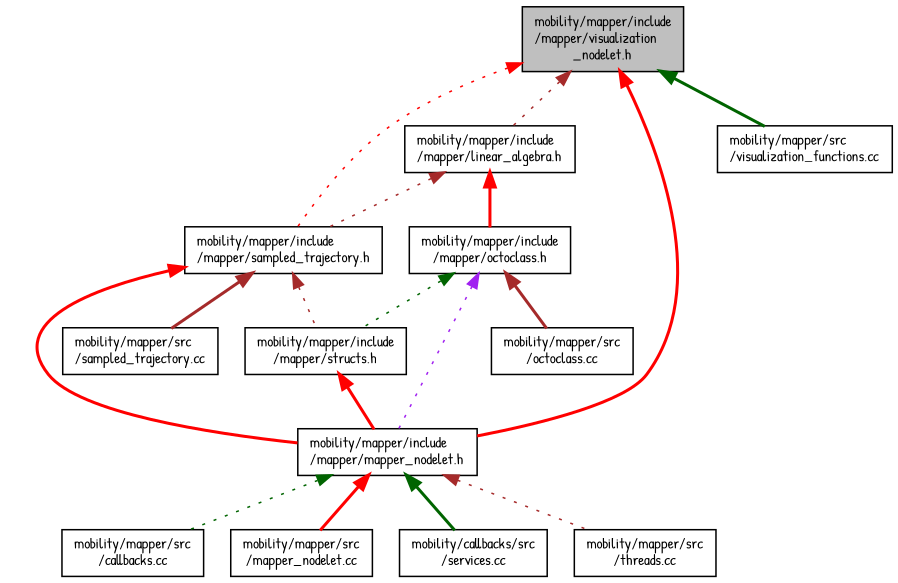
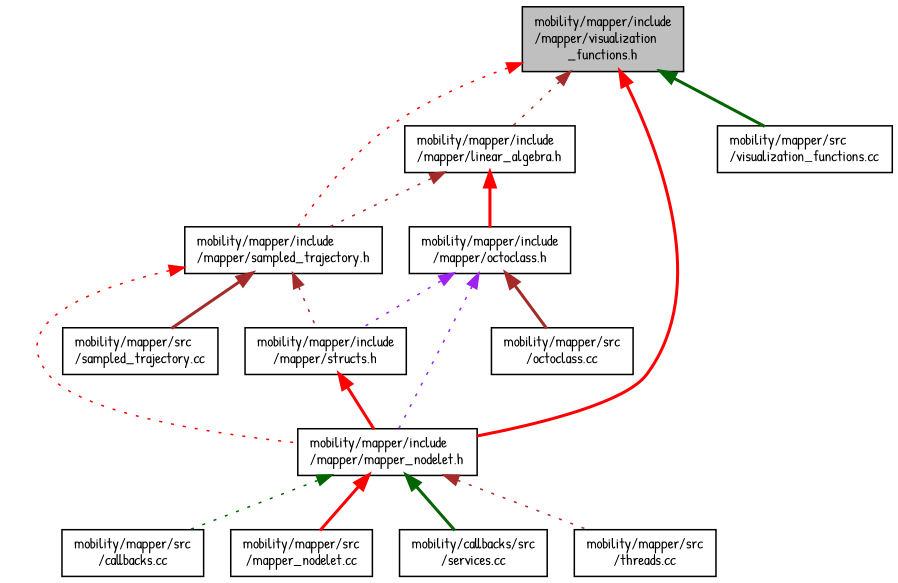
(603, 39) -> (603, 39)
(401, 305) -> (401, 305)
(77, 395) -> (77, 395)
